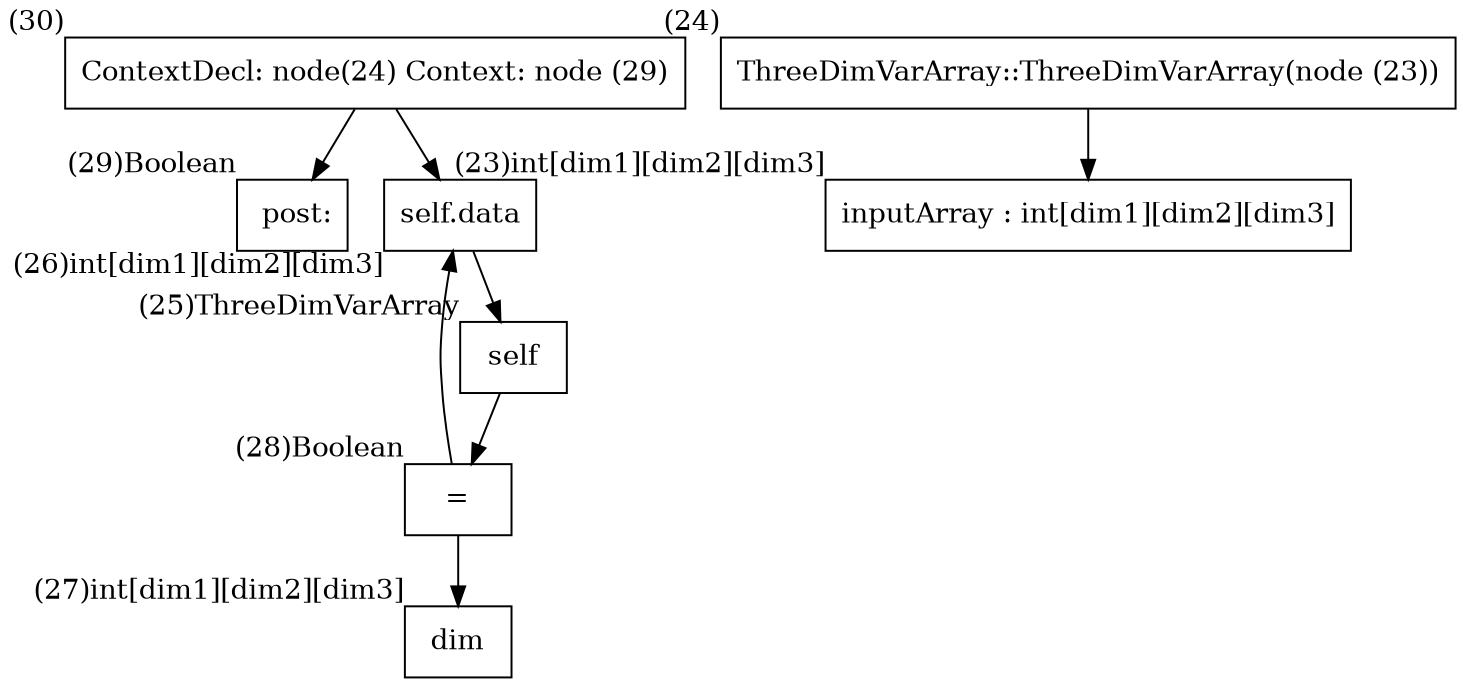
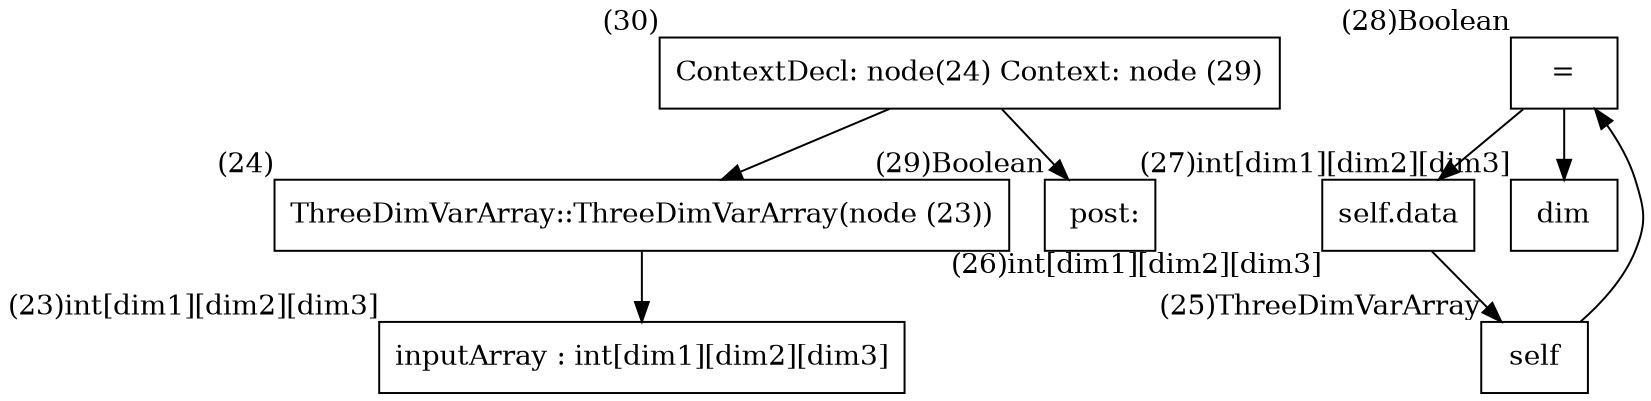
(413, 136) -> (815, 140)
